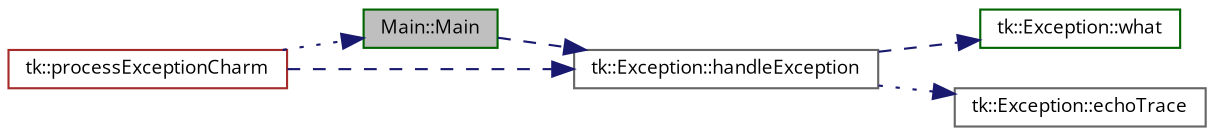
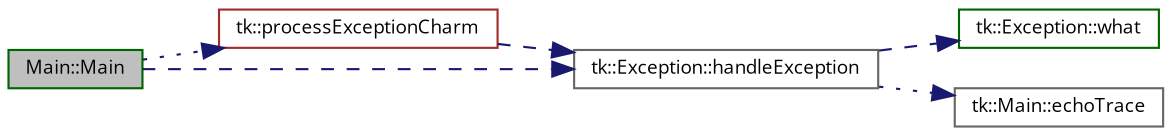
(312, 46) -> (173, 55)
(1080, 107) -> (1059, 107)
